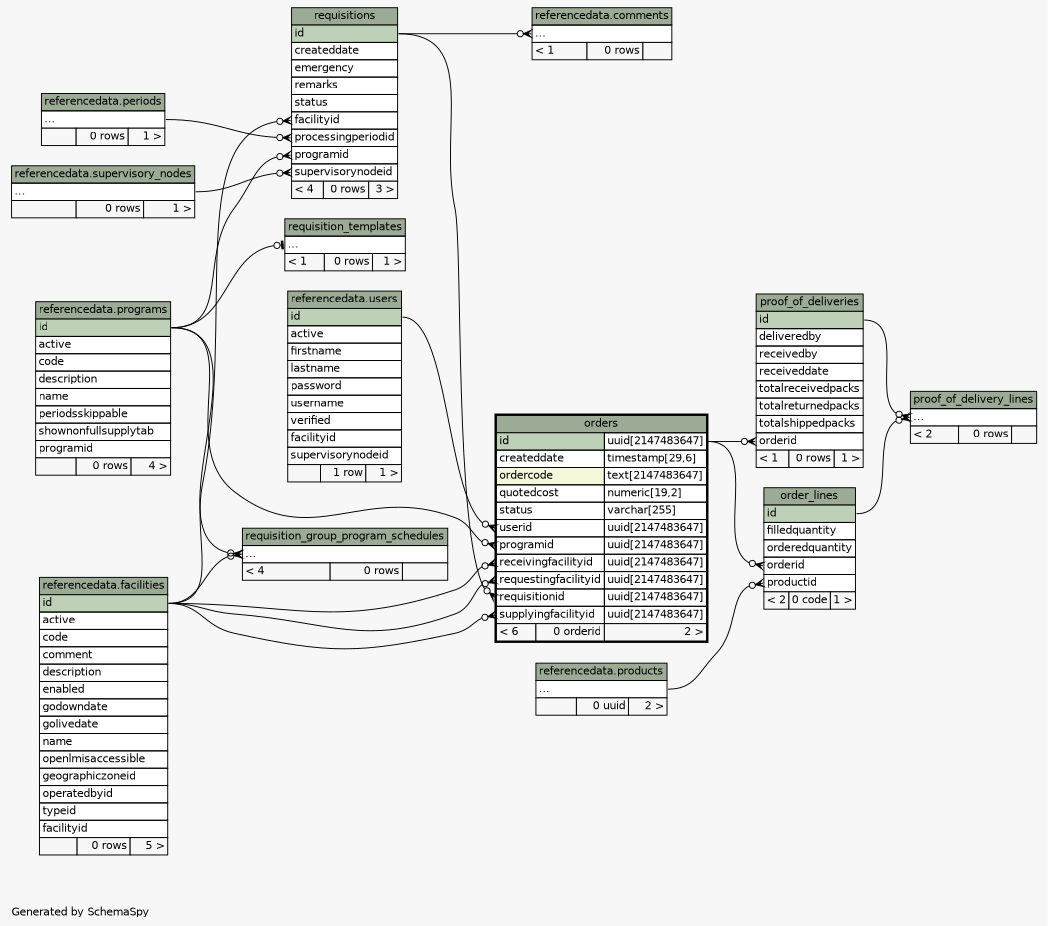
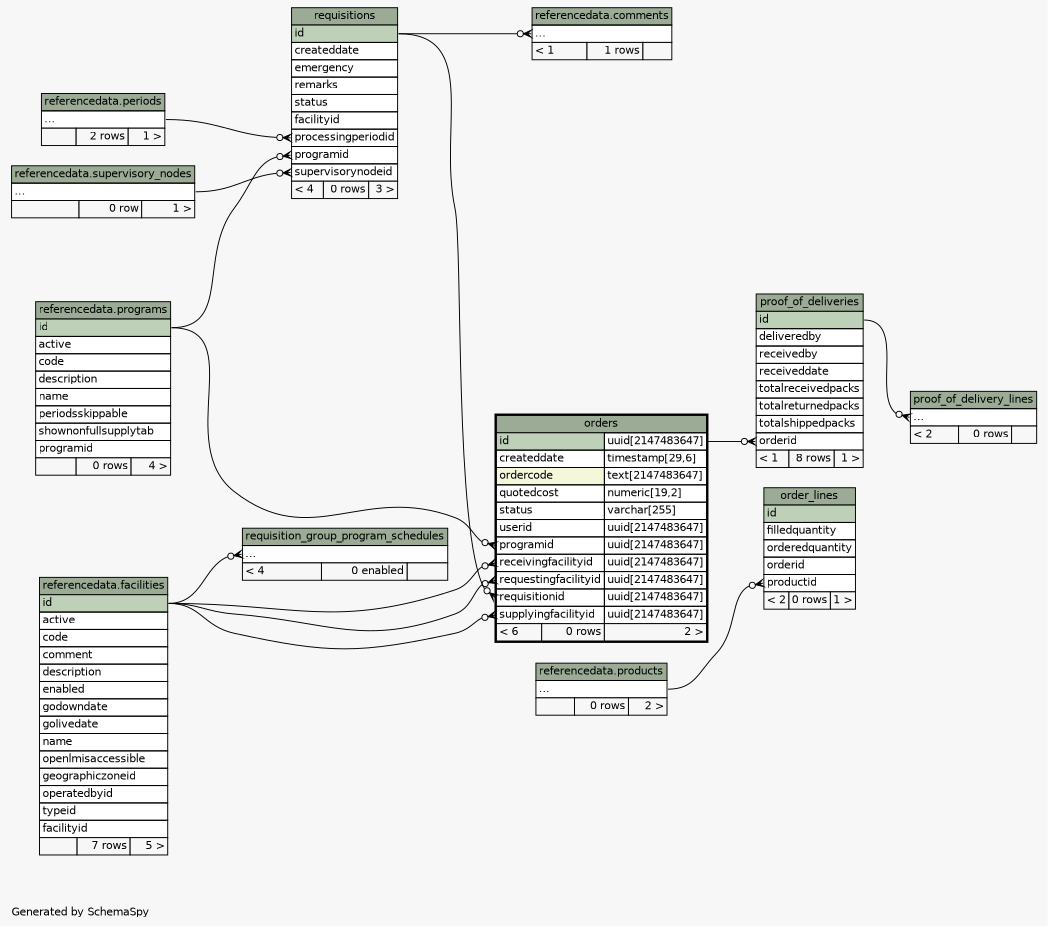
(622, 51) -> (622, 51)
(107, 136) -> (107, 136)
(123, 209) -> (124, 209)
(345, 245) -> none
(215, 348) -> none
(345, 387) -> none
(208, 434) -> none
(814, 458) -> (814, 458)
(883, 473) -> none
(735, 497) -> none
(382, 571) -> (378, 571)
(810, 600) -> (810, 600)
(577, 632) -> (584, 632)
(609, 706) -> (608, 706)
(109, 846) -> (109, 846)
